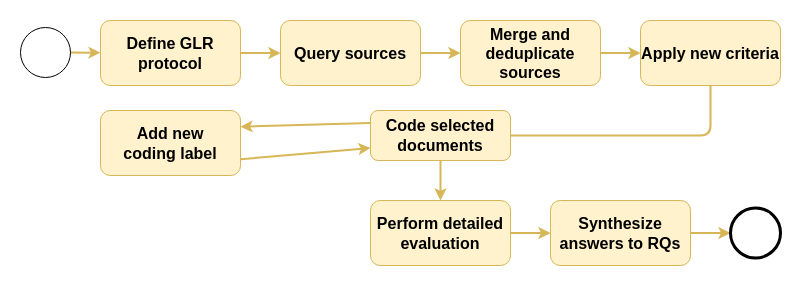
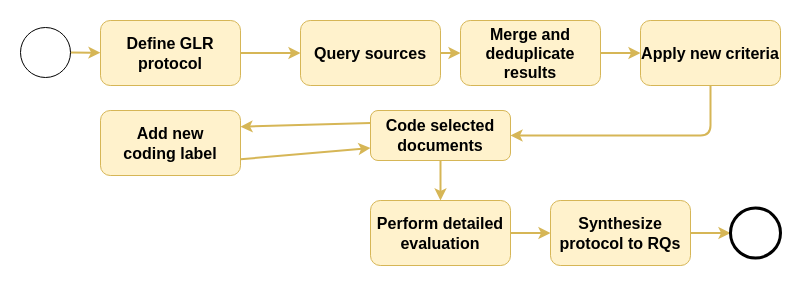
(351, 53) -> (371, 53)
(531, 54) -> (531, 54)
(518, 136) -> (521, 136)
(621, 234) -> (621, 234)
